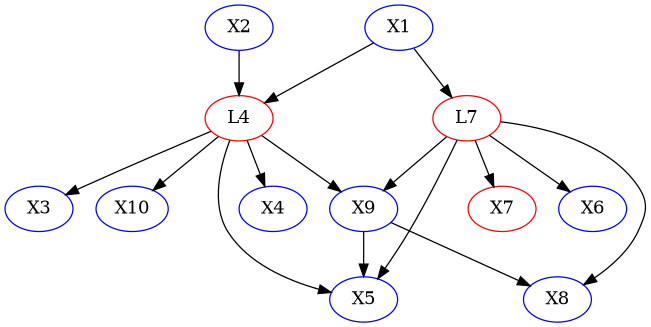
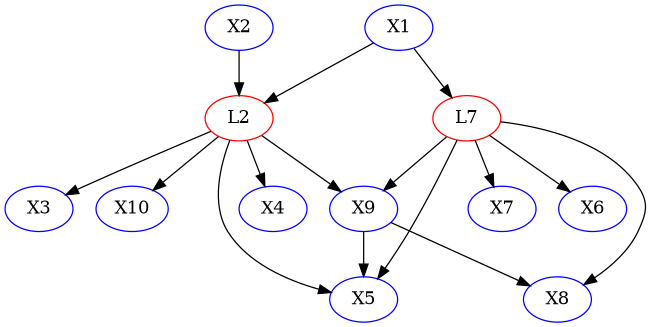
(239, 118) -> (239, 118)
(502, 209) -> (502, 209)
